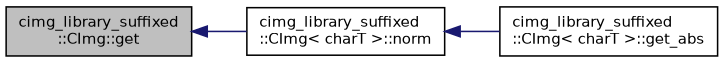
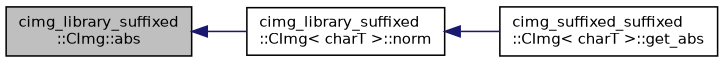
(99, 31) -> (99, 31)
(609, 31) -> (609, 31)
